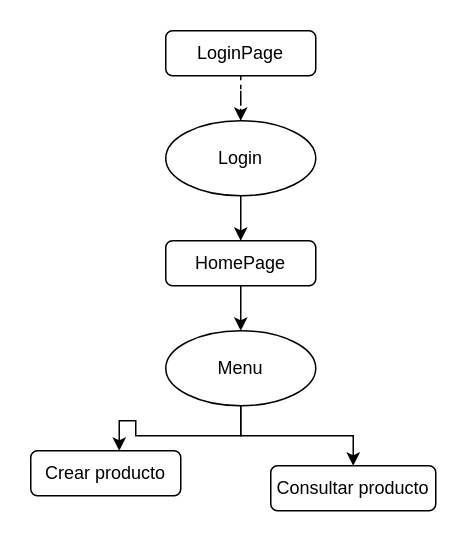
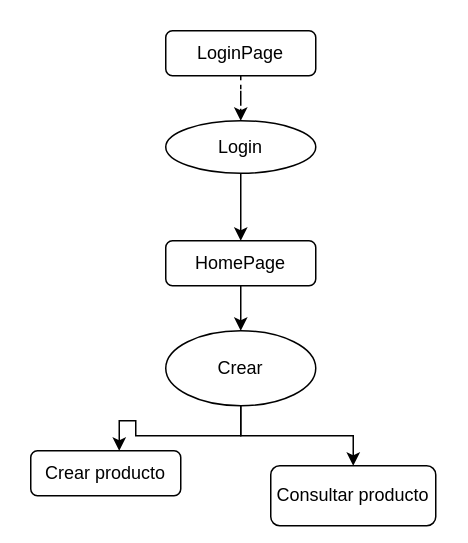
(241, 158) -> (241, 147)
(241, 368) -> (241, 368)
(353, 488) -> (353, 496)
